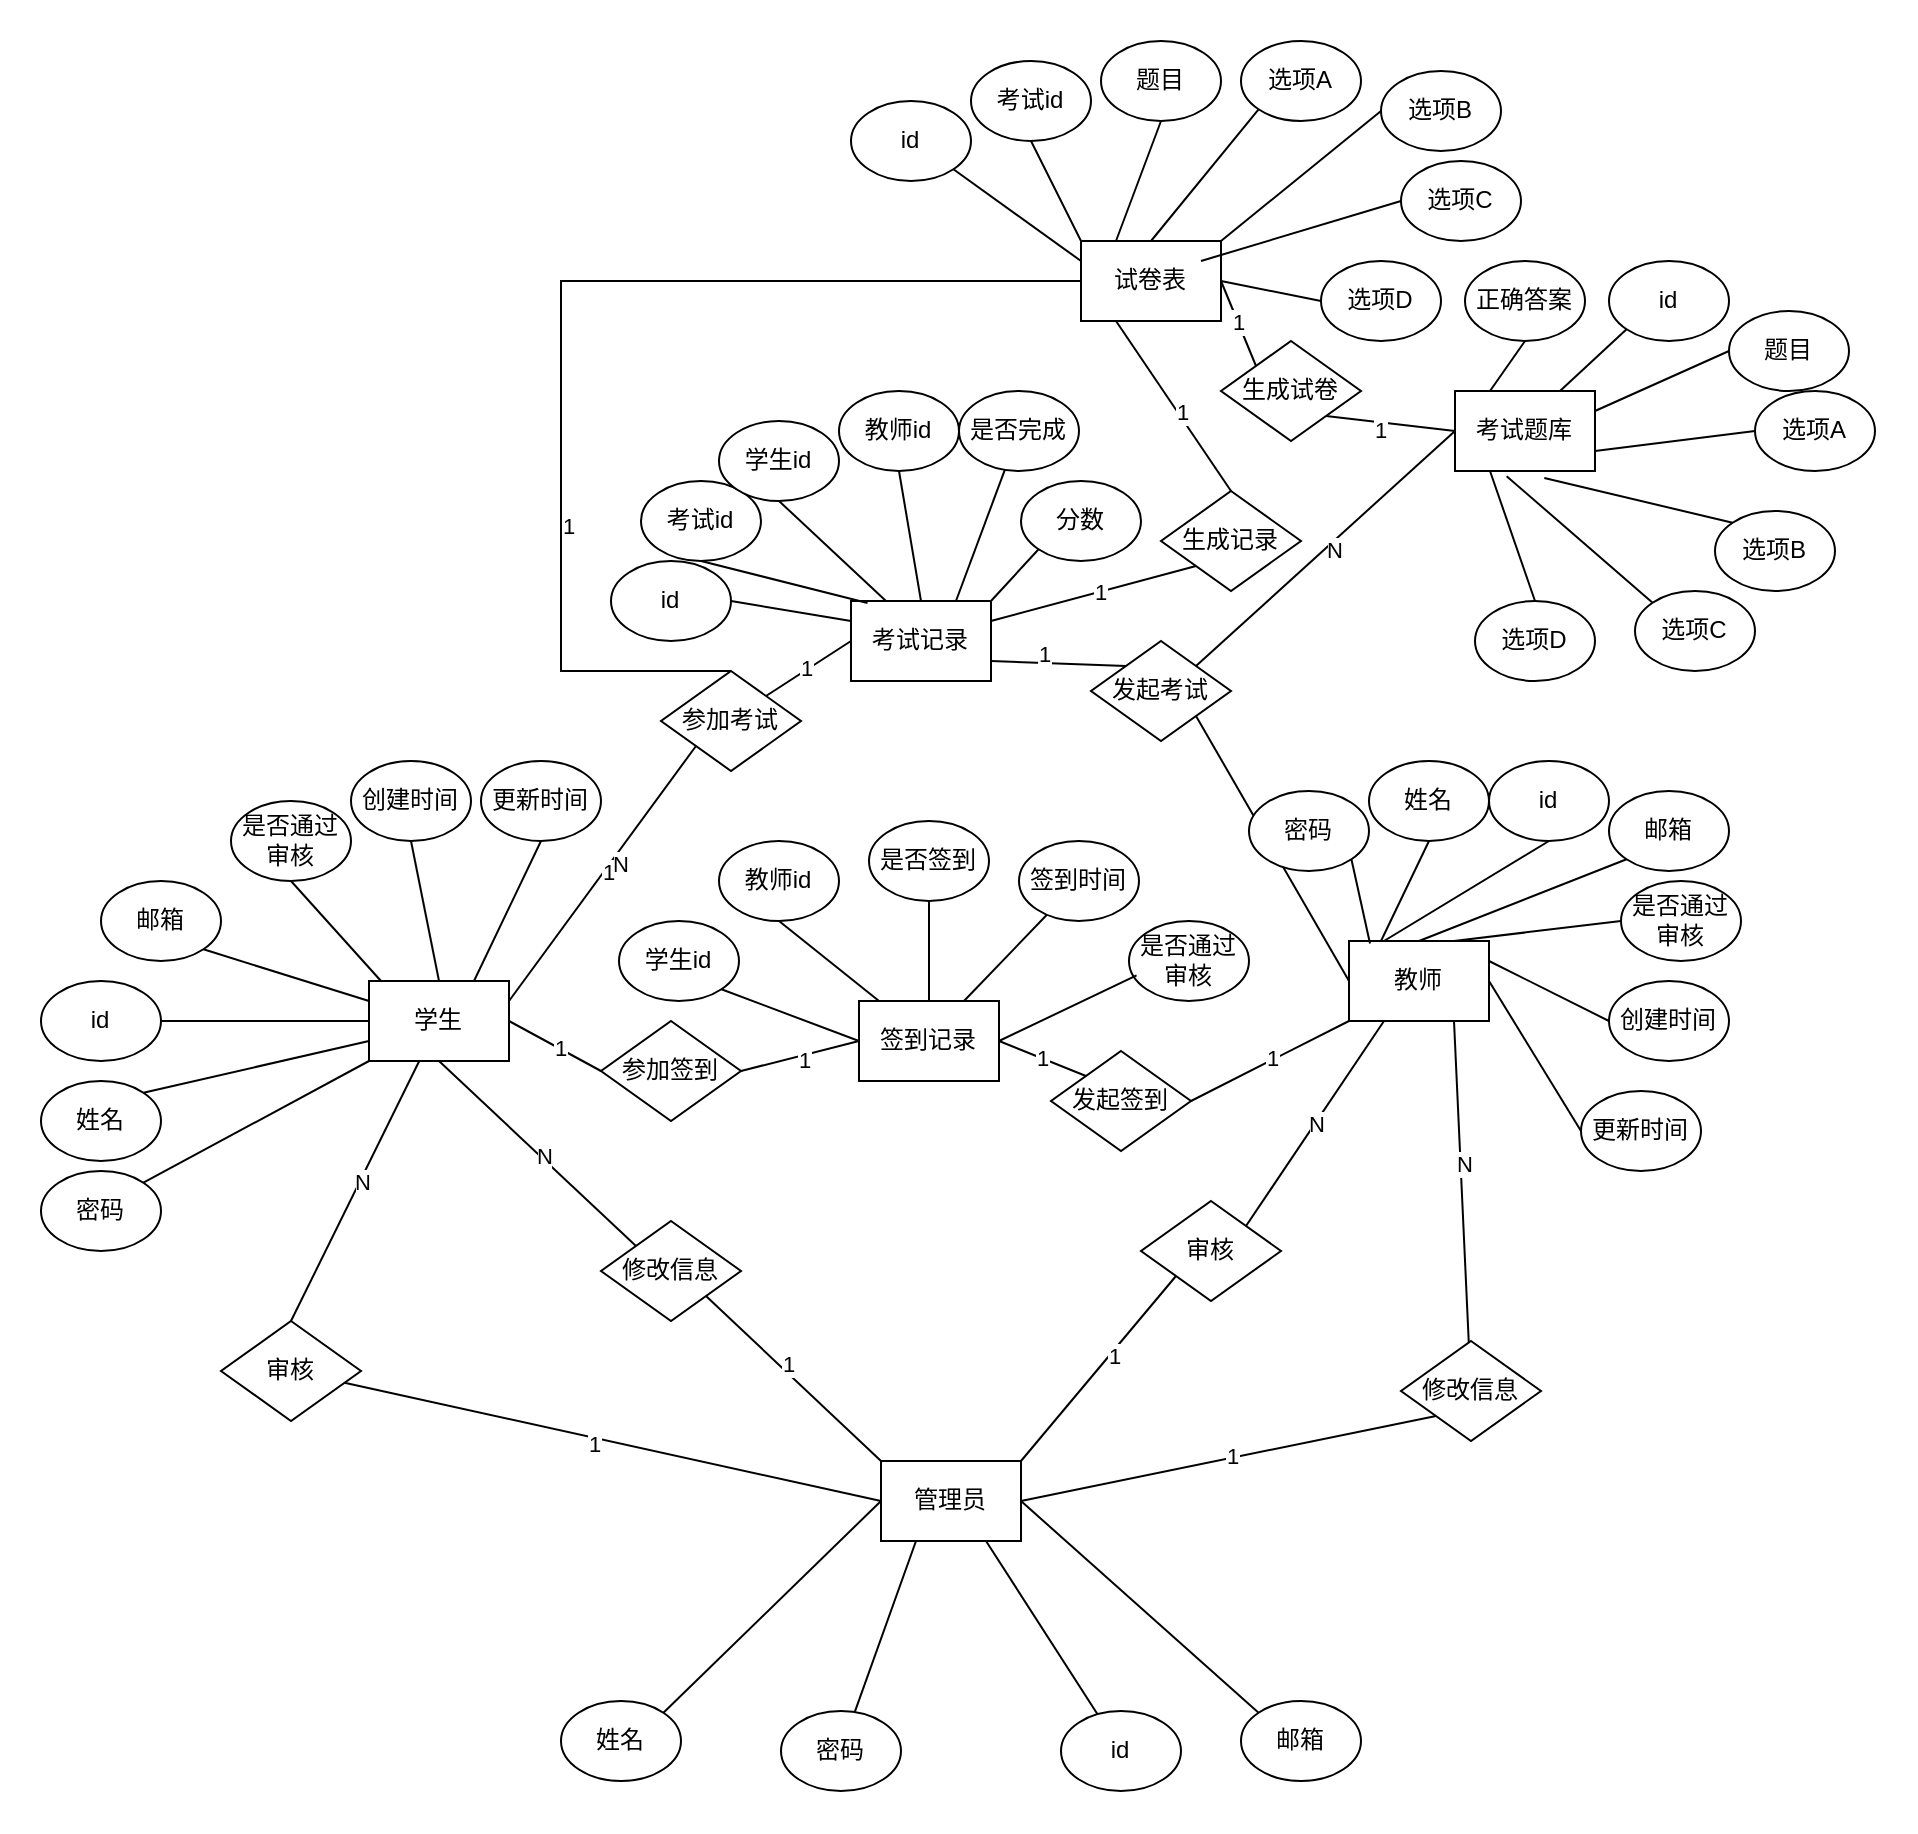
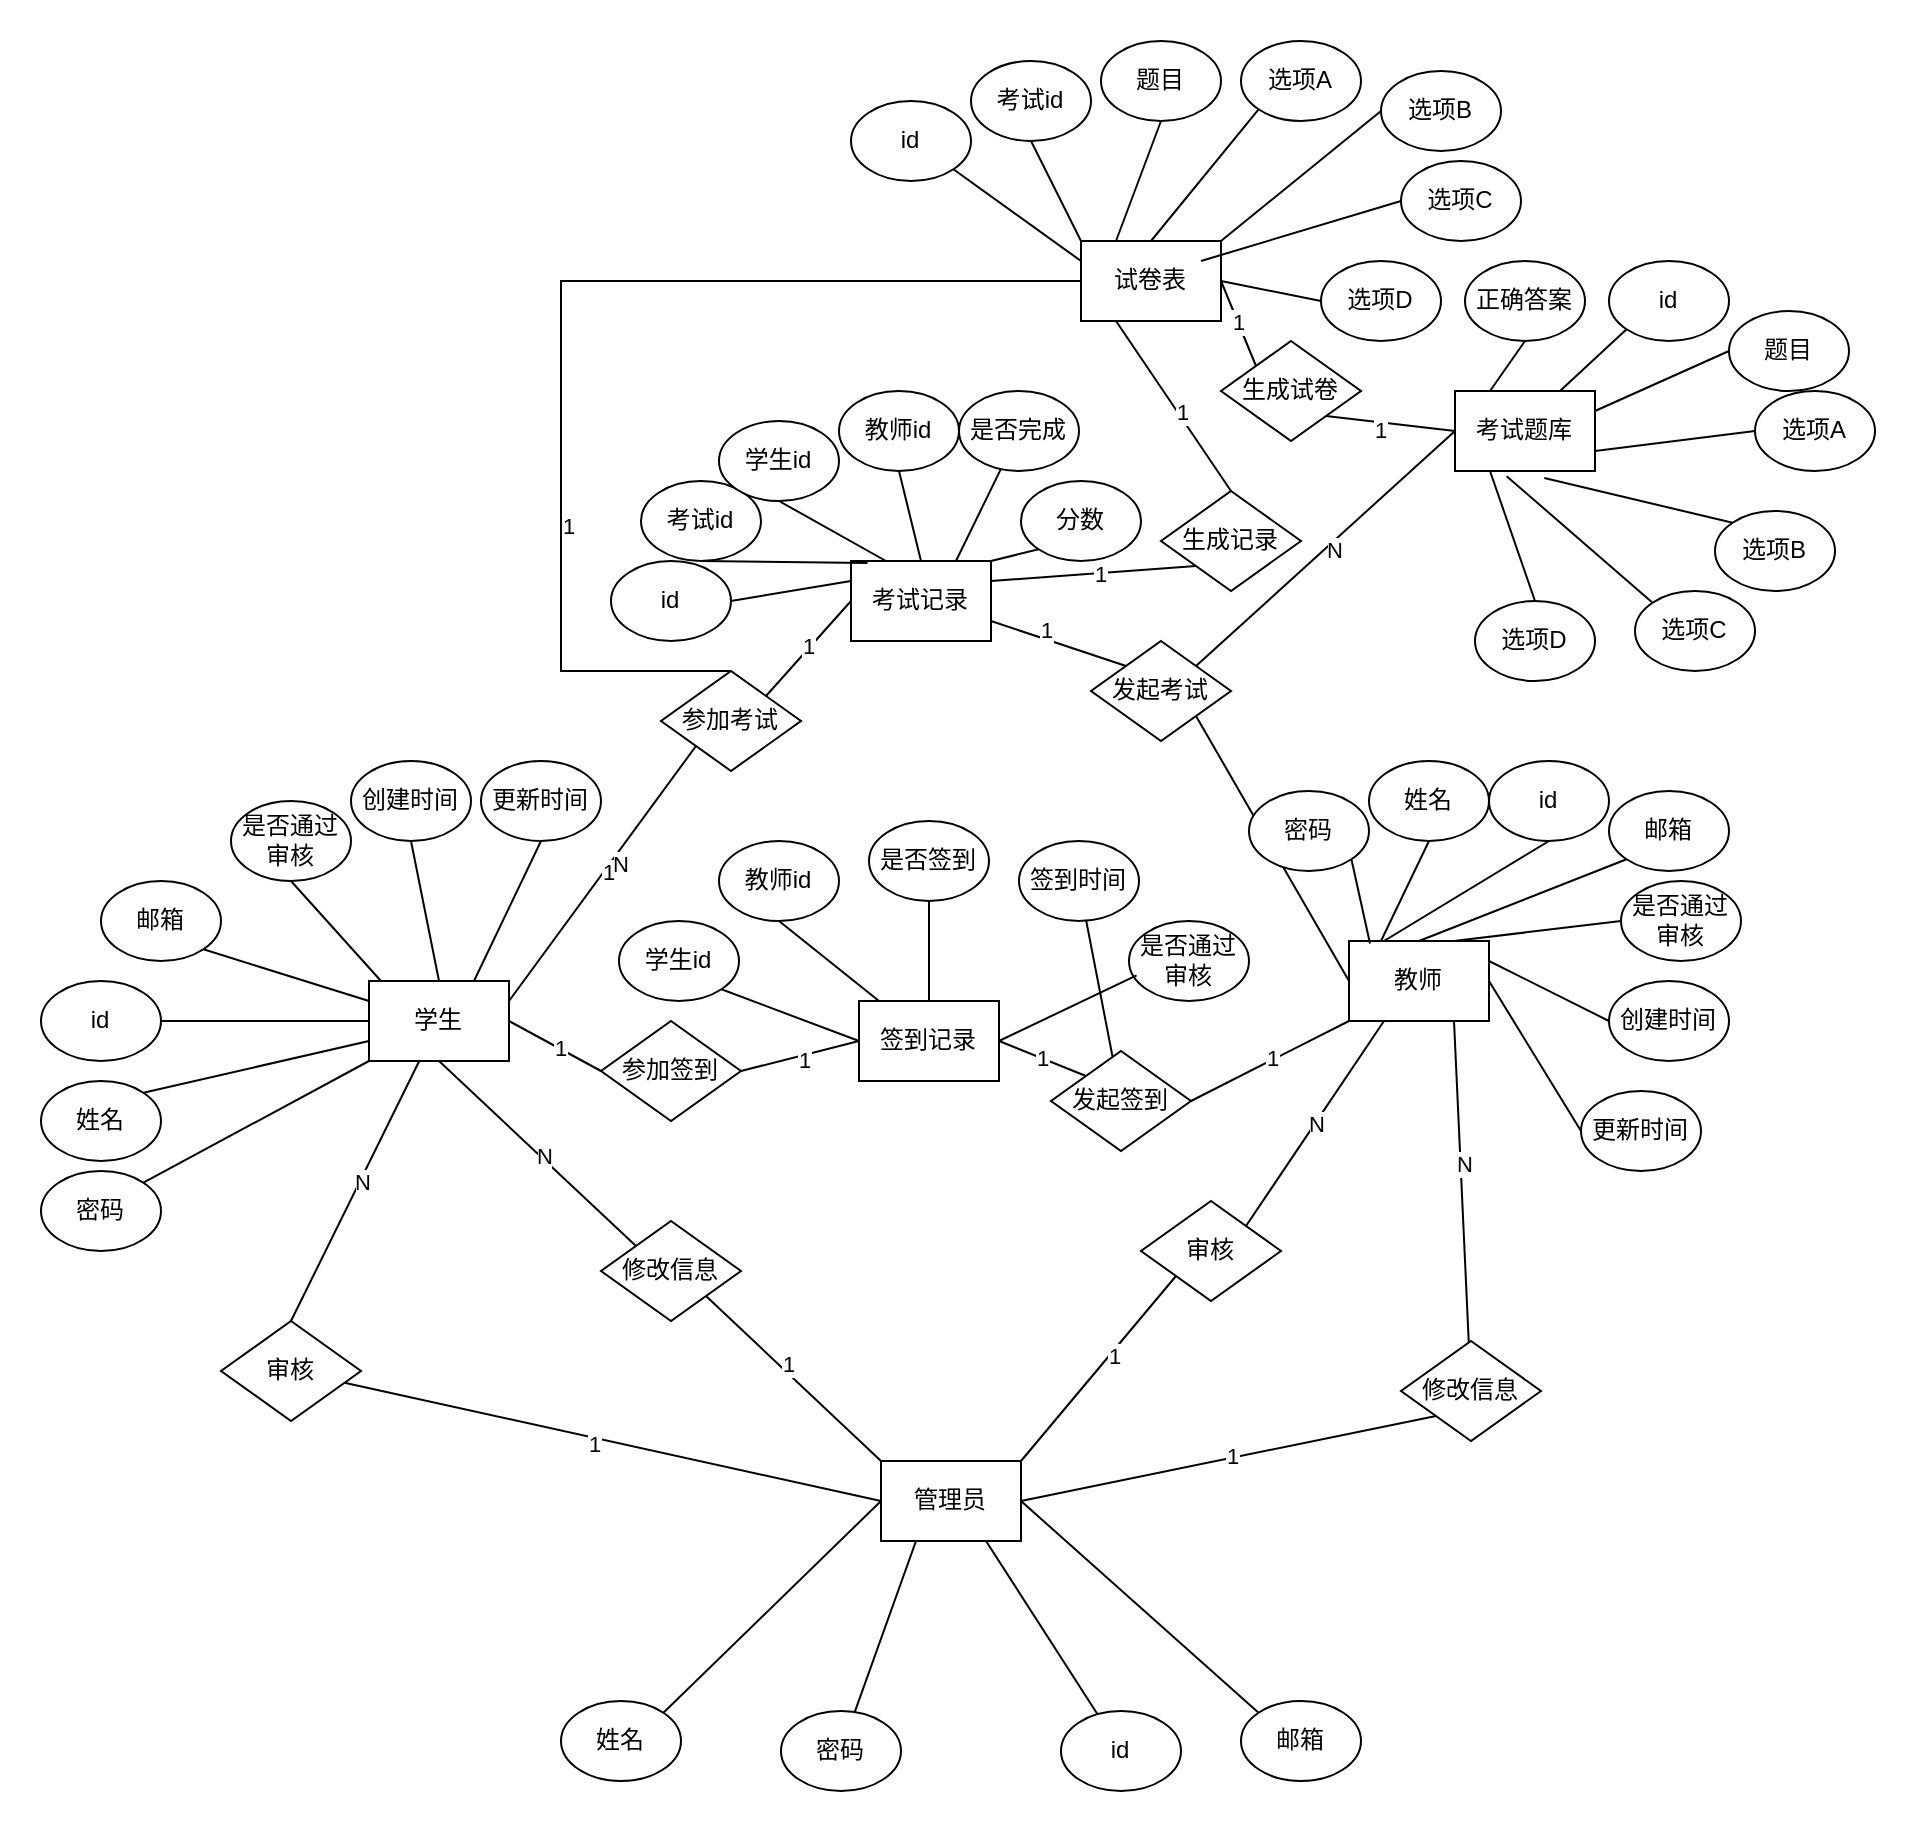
(921, 641) -> (921, 601)
(1006, 958) -> (1099, 989)
